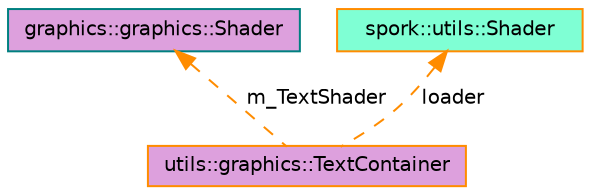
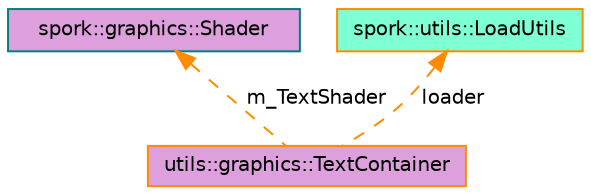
(154, 30) -> (154, 30)
(460, 30) -> (460, 30)
